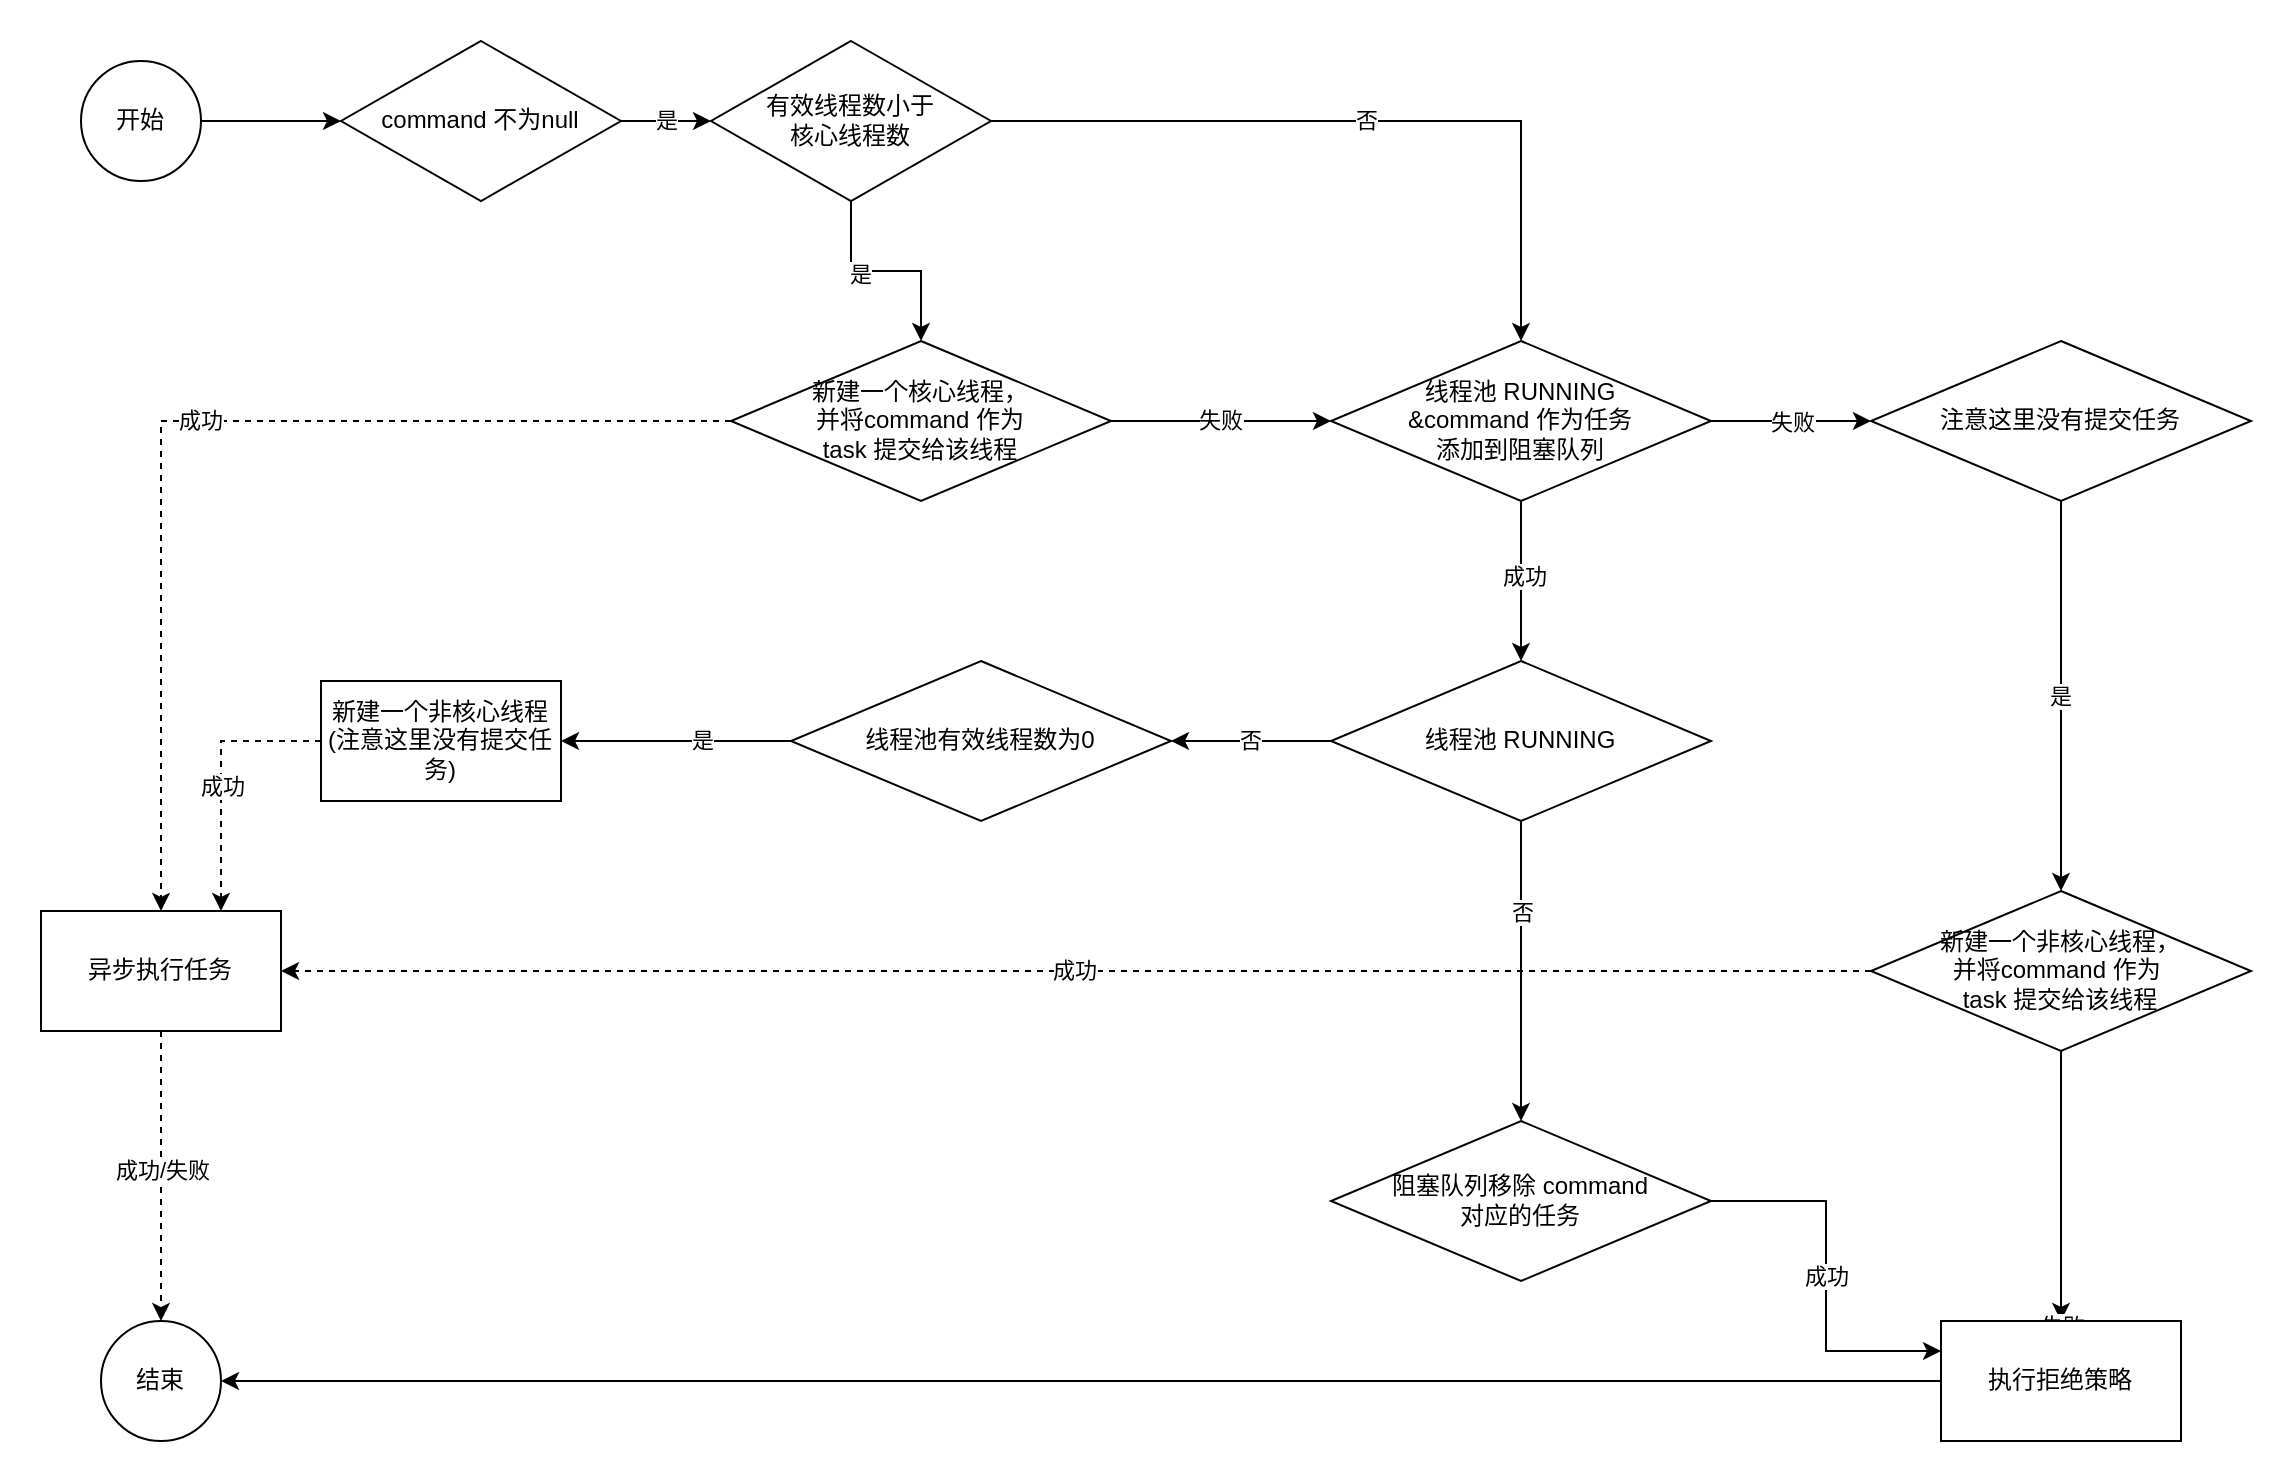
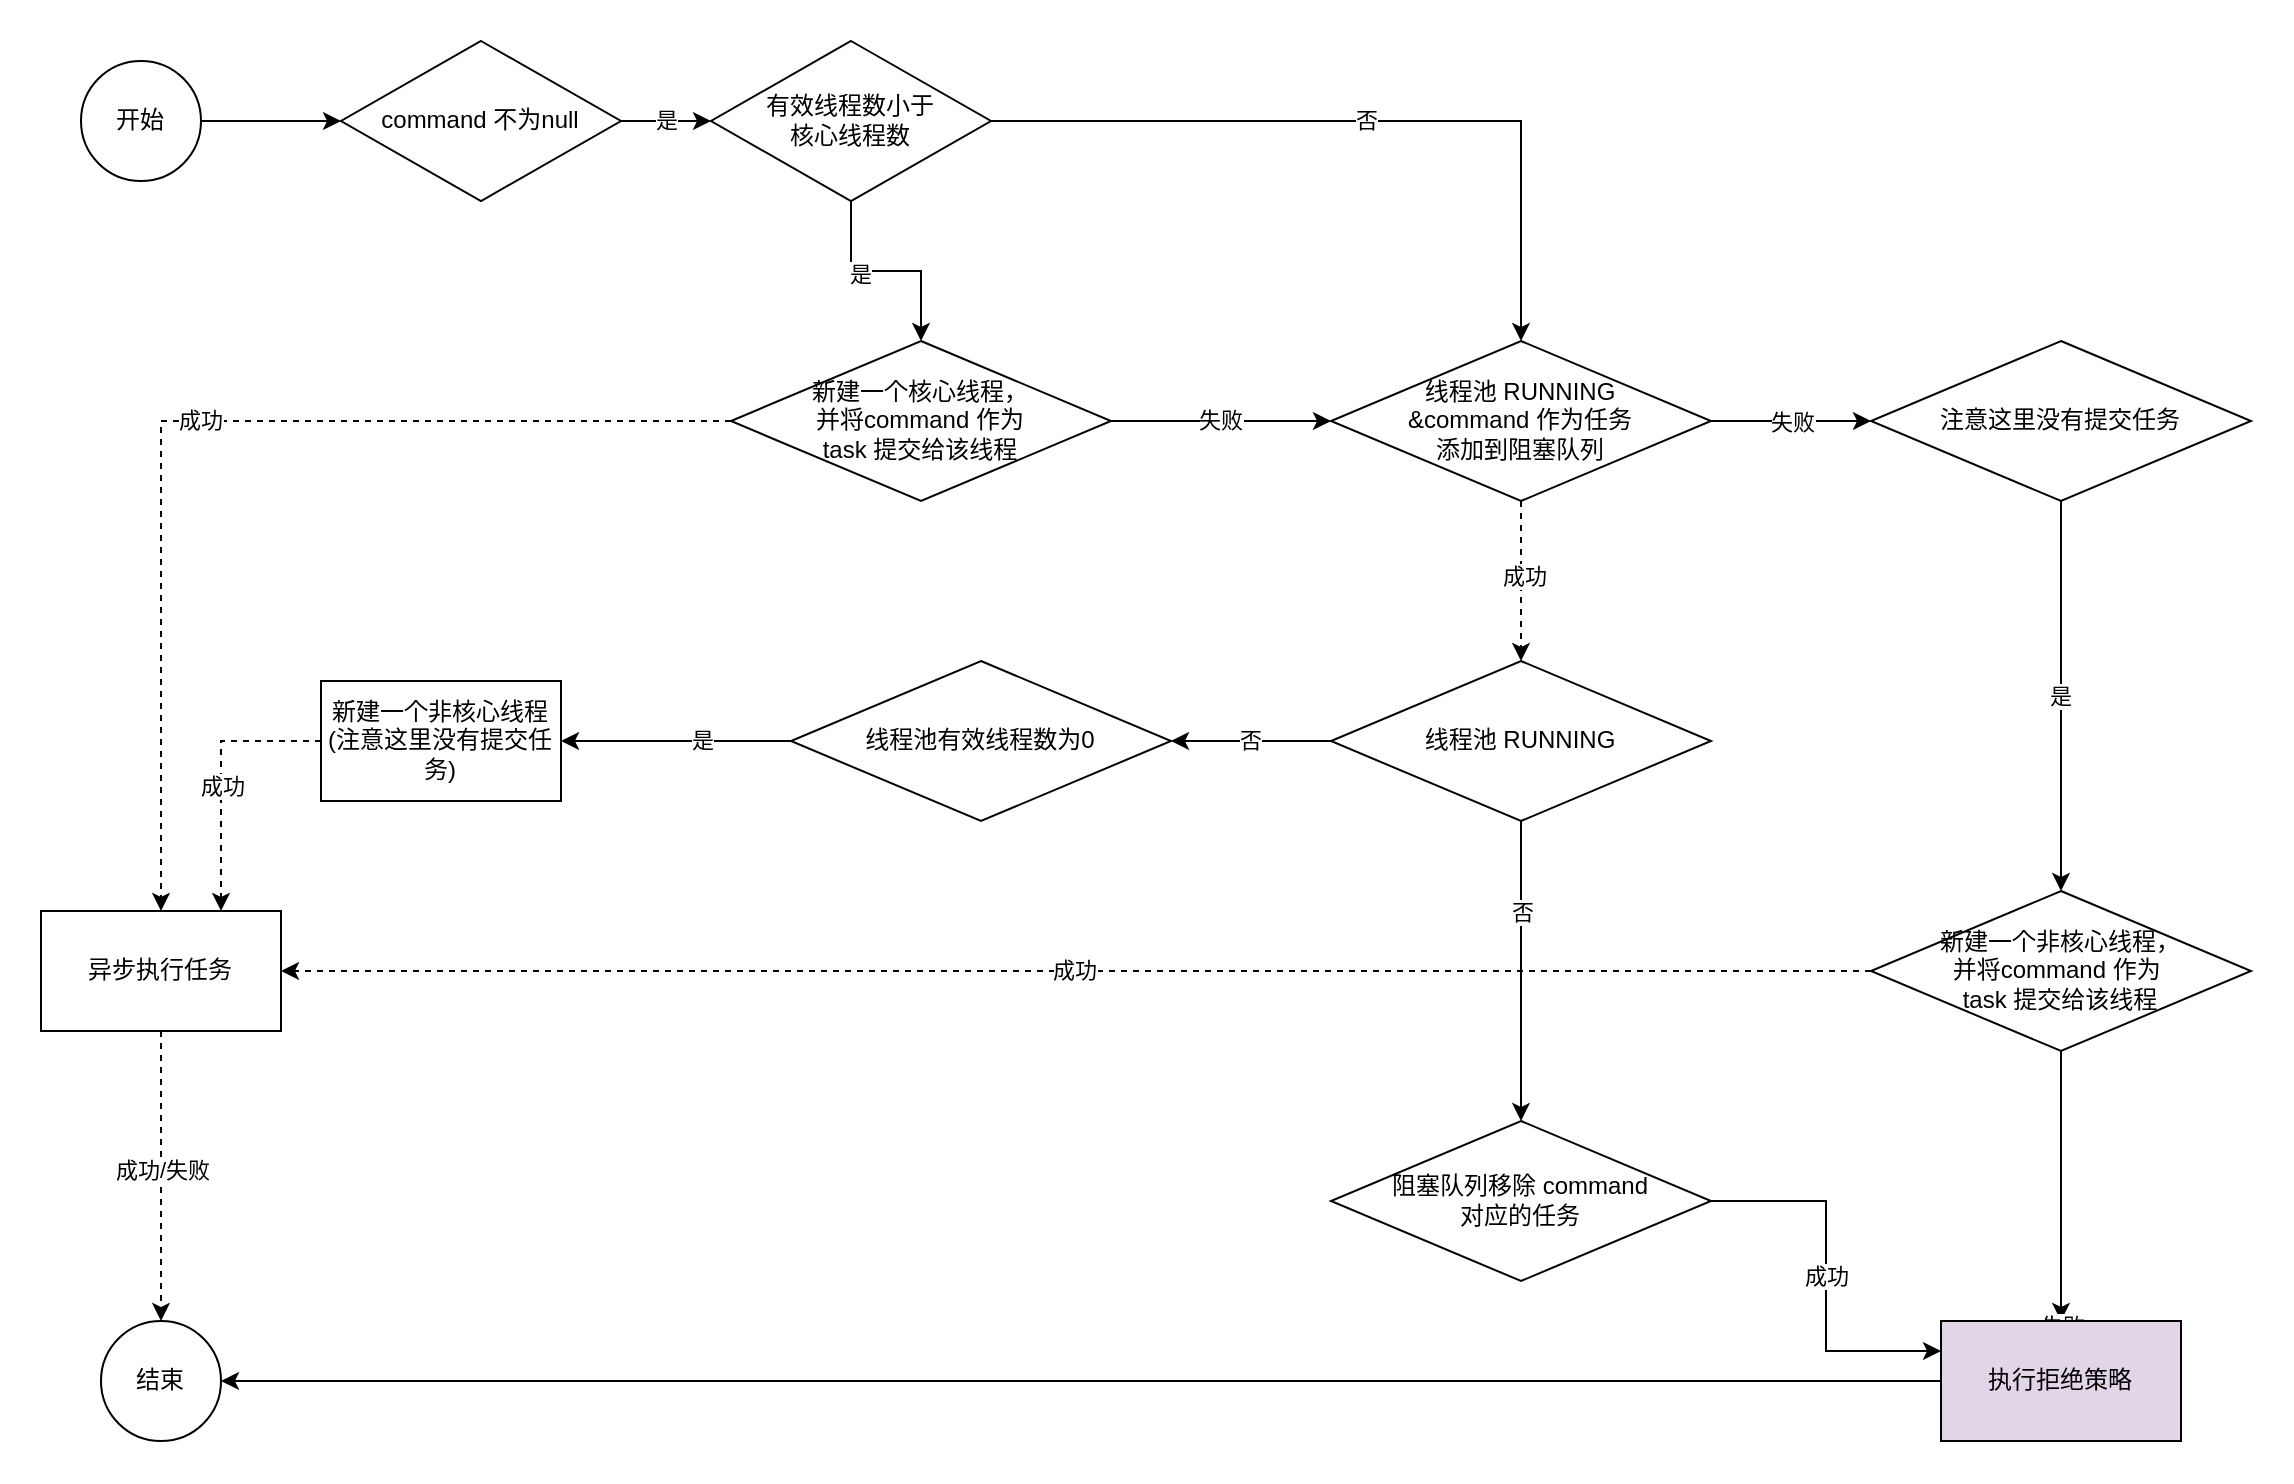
(1521, 533) -> (1521, 533)
(2061, 1381) -> (2061, 1381)
